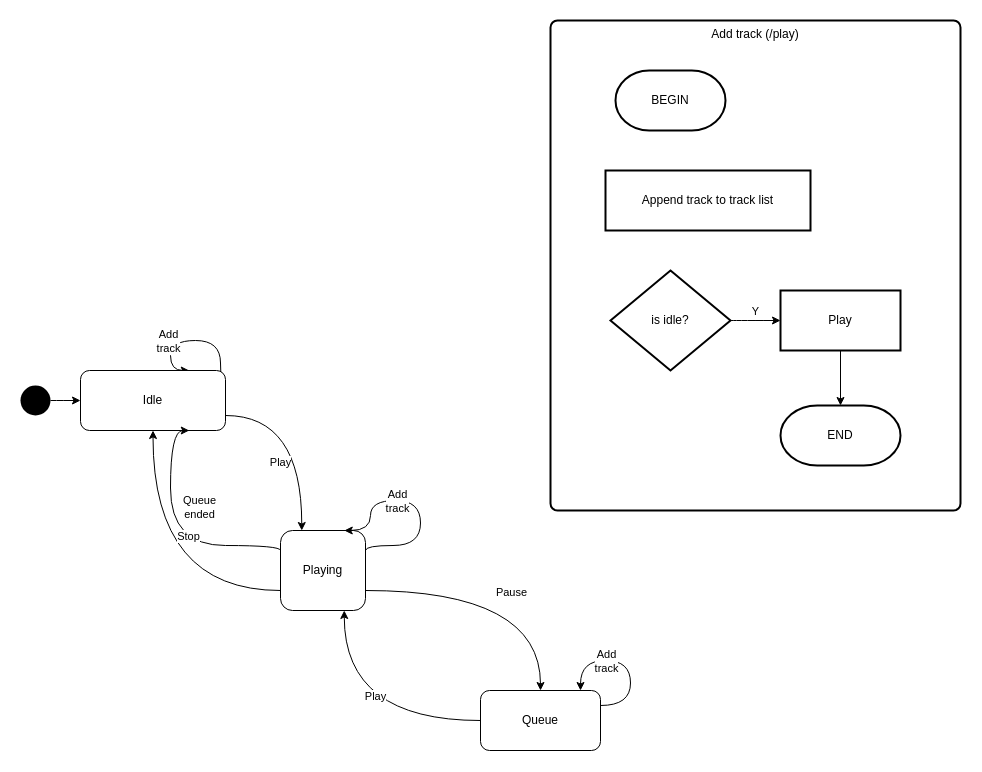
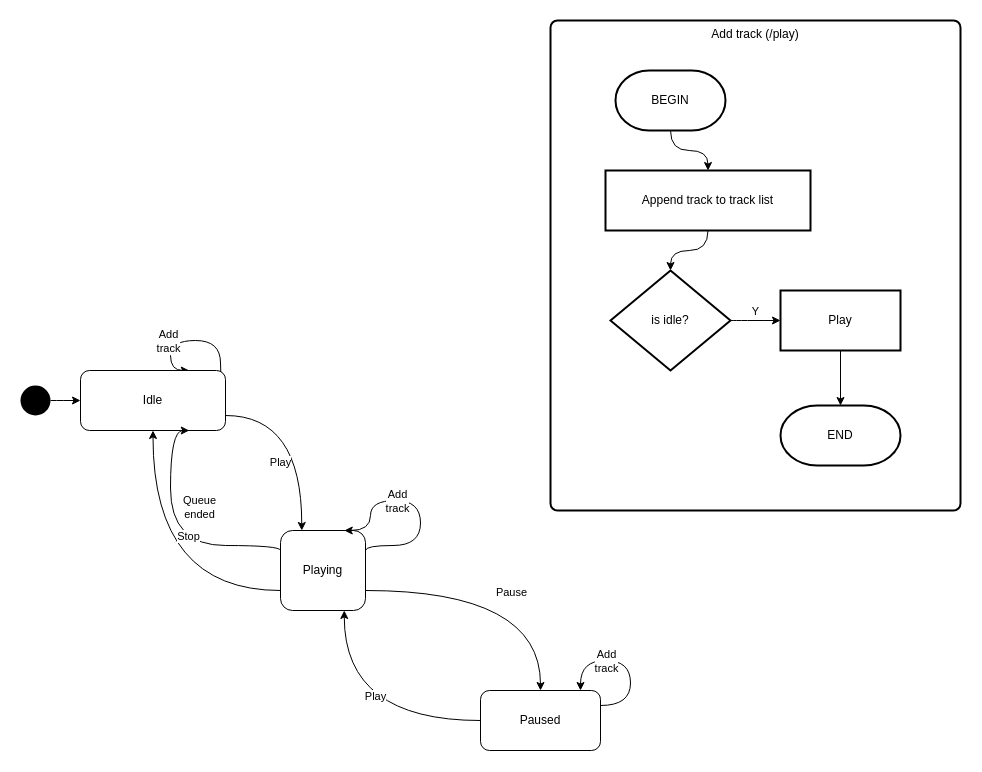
none -> (687, 150)
none -> (692, 250)
(541, 721) -> (541, 721)
